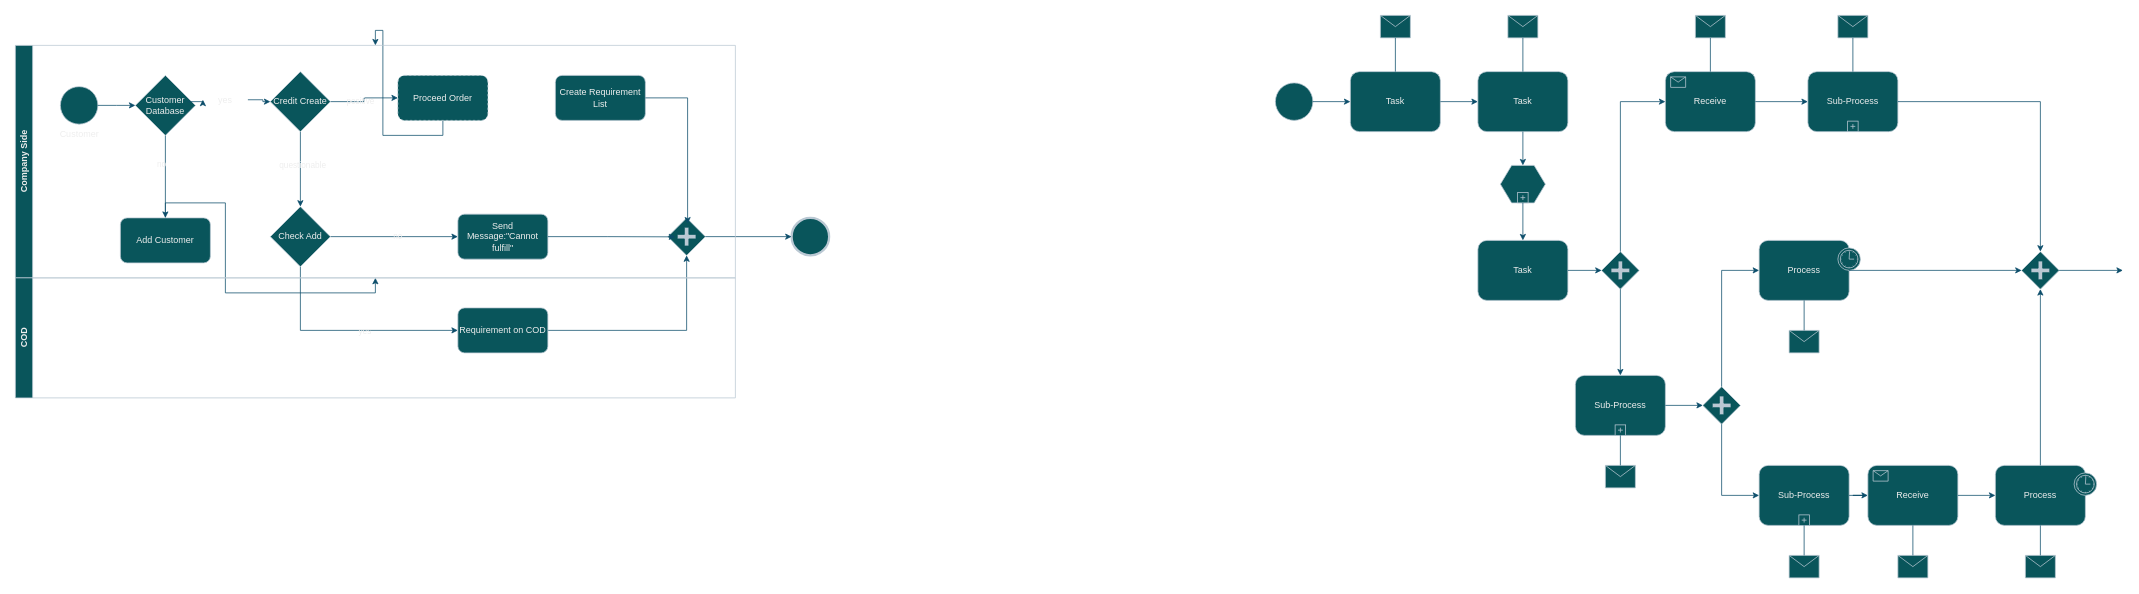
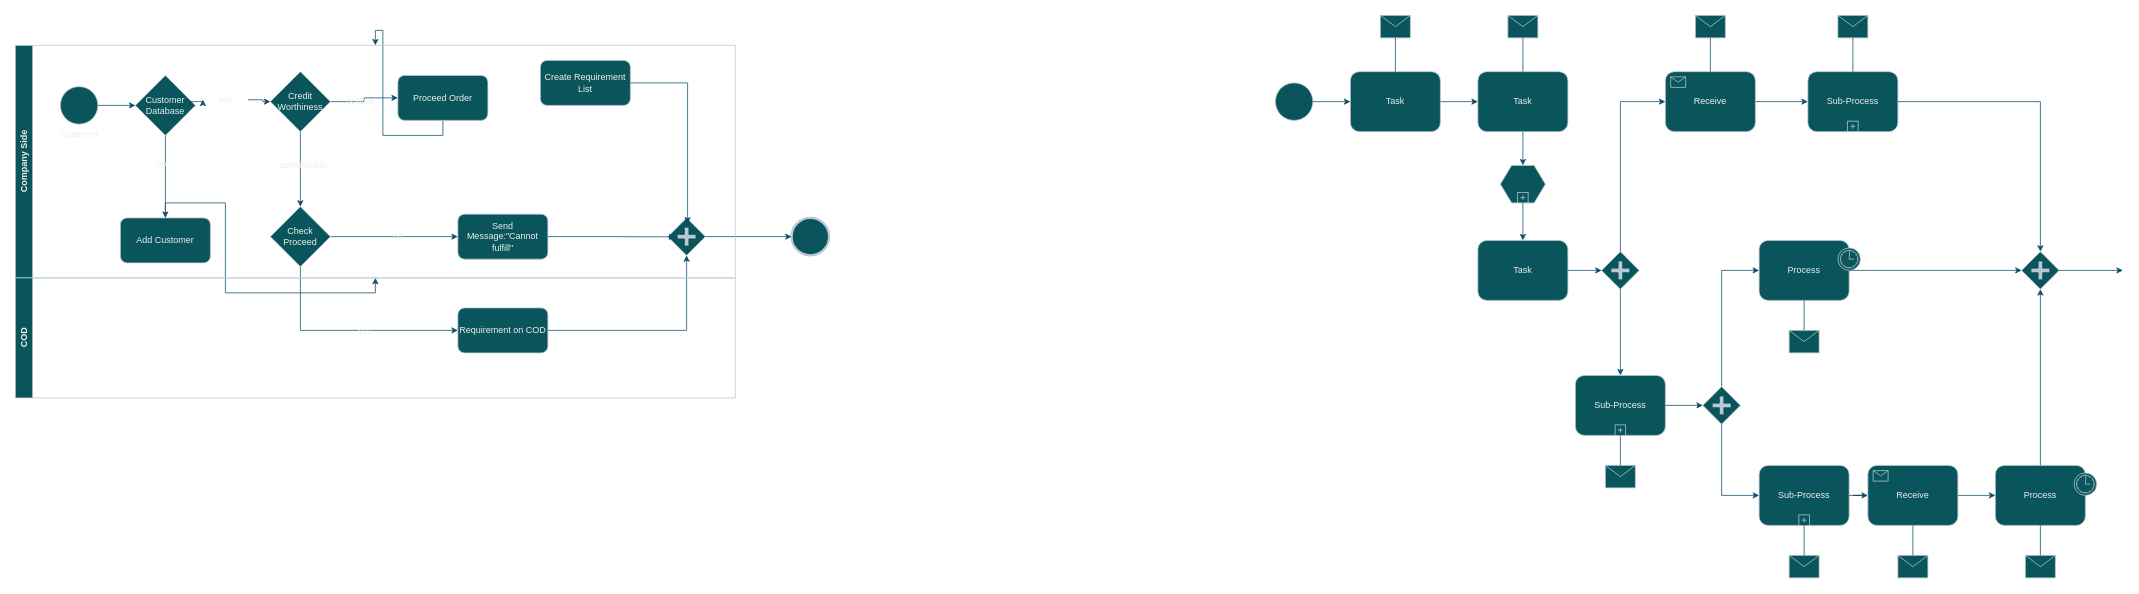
(443, 98) -> (443, 98)
(600, 98) -> (585, 83)
(300, 102) -> (300, 102)
(300, 237) -> (300, 237)
